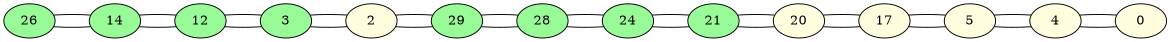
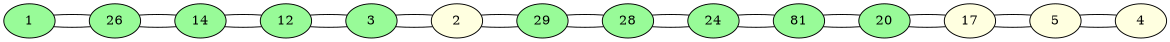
none -> (29, 21)
(713, 21) -> (799, 21)
(799, 21) -> (884, 21)
(1141, 21) -> none
